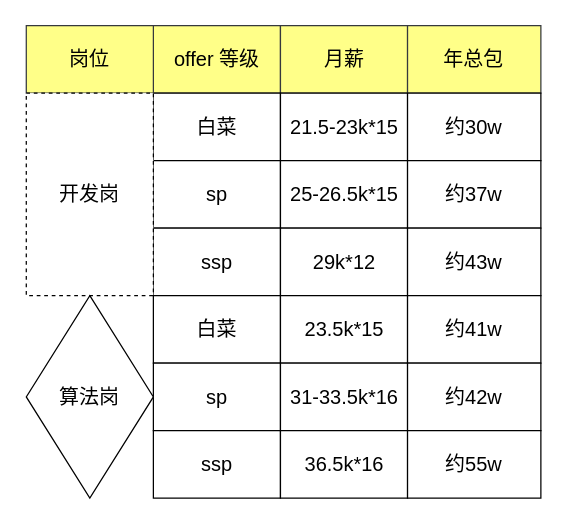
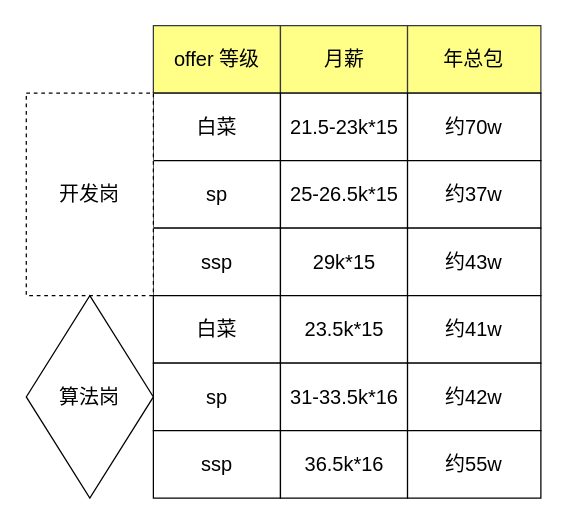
(90, 59) -> none
(474, 127) -> (474, 127)
(344, 262) -> (344, 262)
